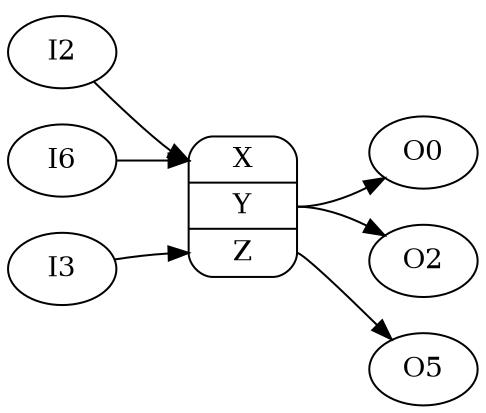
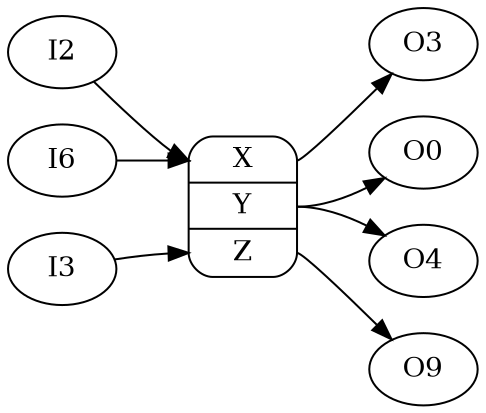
none -> (423, 44)
(423, 261) -> (423, 261)
(423, 369) -> (423, 369)
